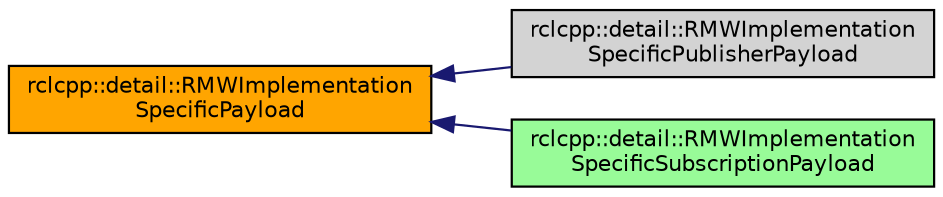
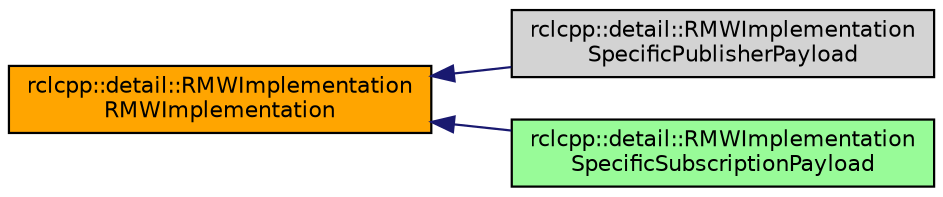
(220, 99) -> (220, 99)
